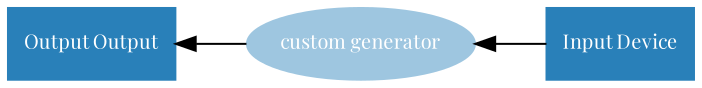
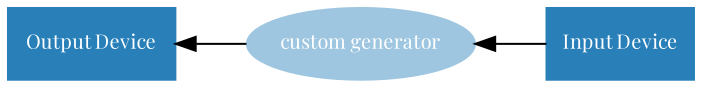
(92, 44) -> (92, 44)
